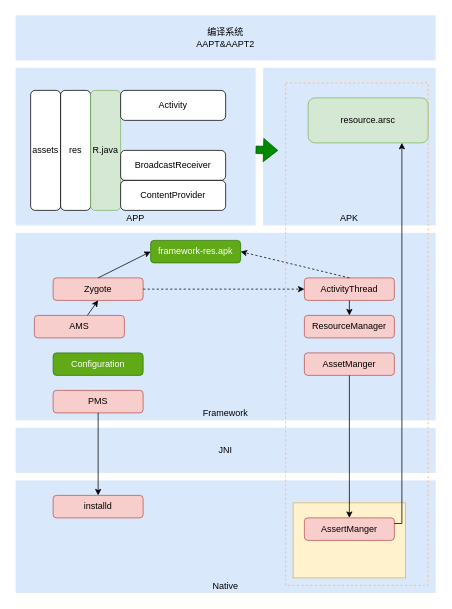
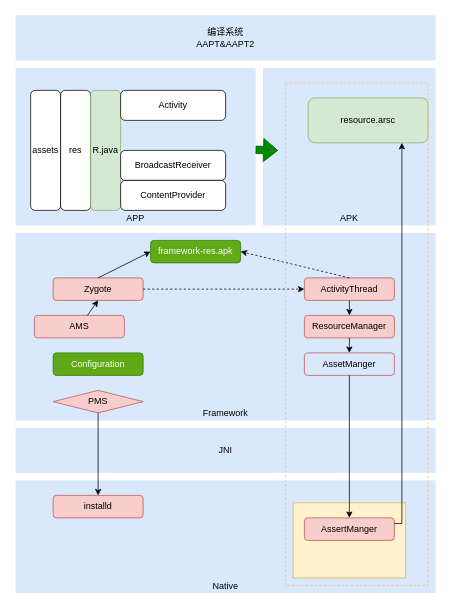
none -> (349, 343)
(349, 364) -> (349, 364)
(98, 402) -> (98, 402)
